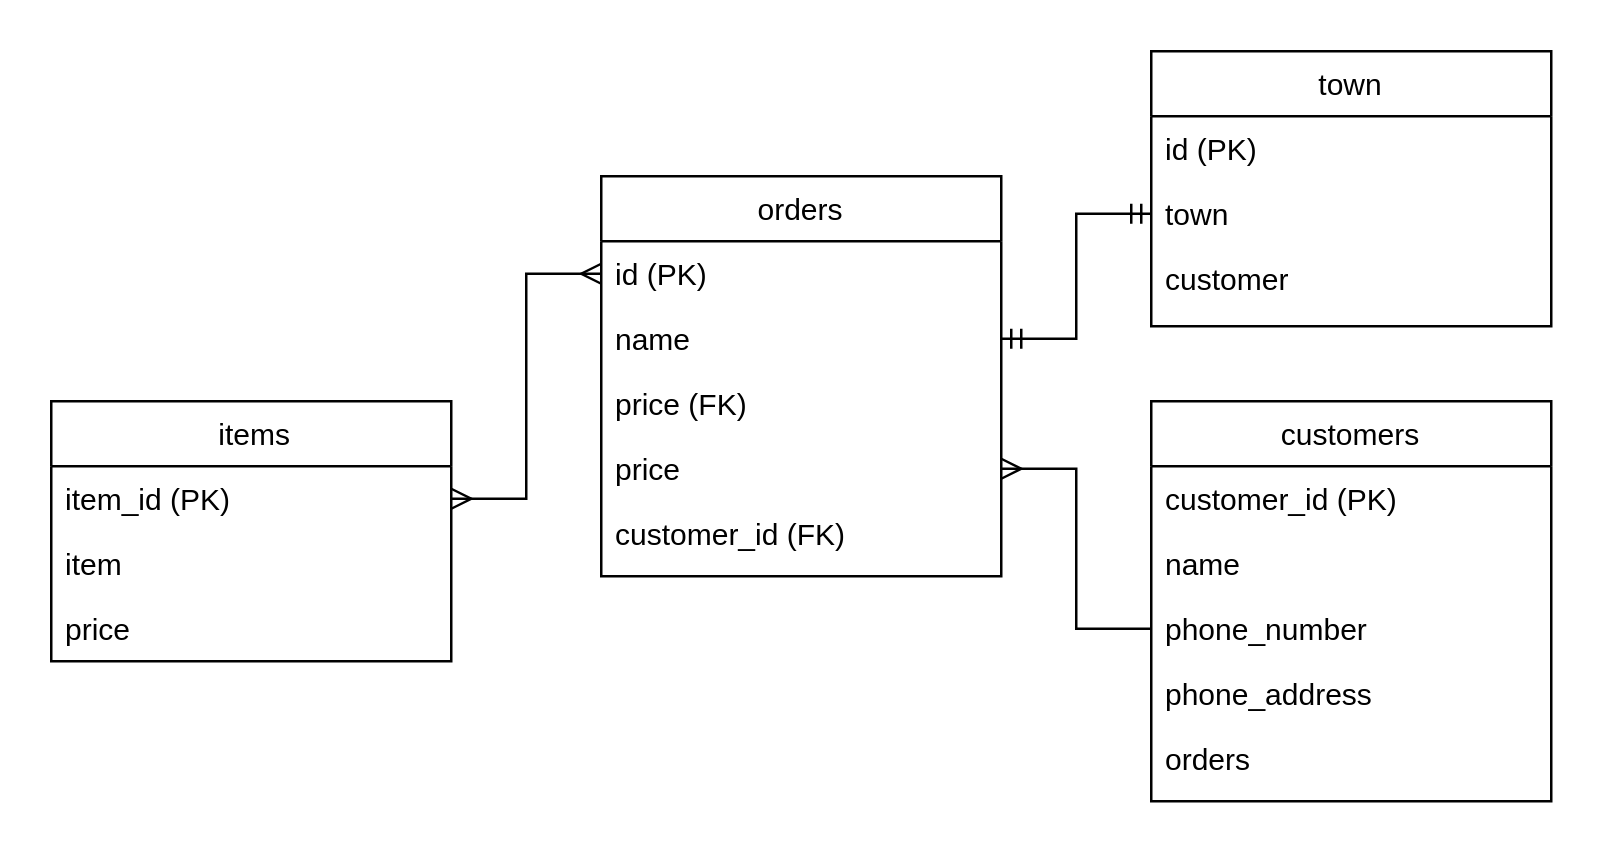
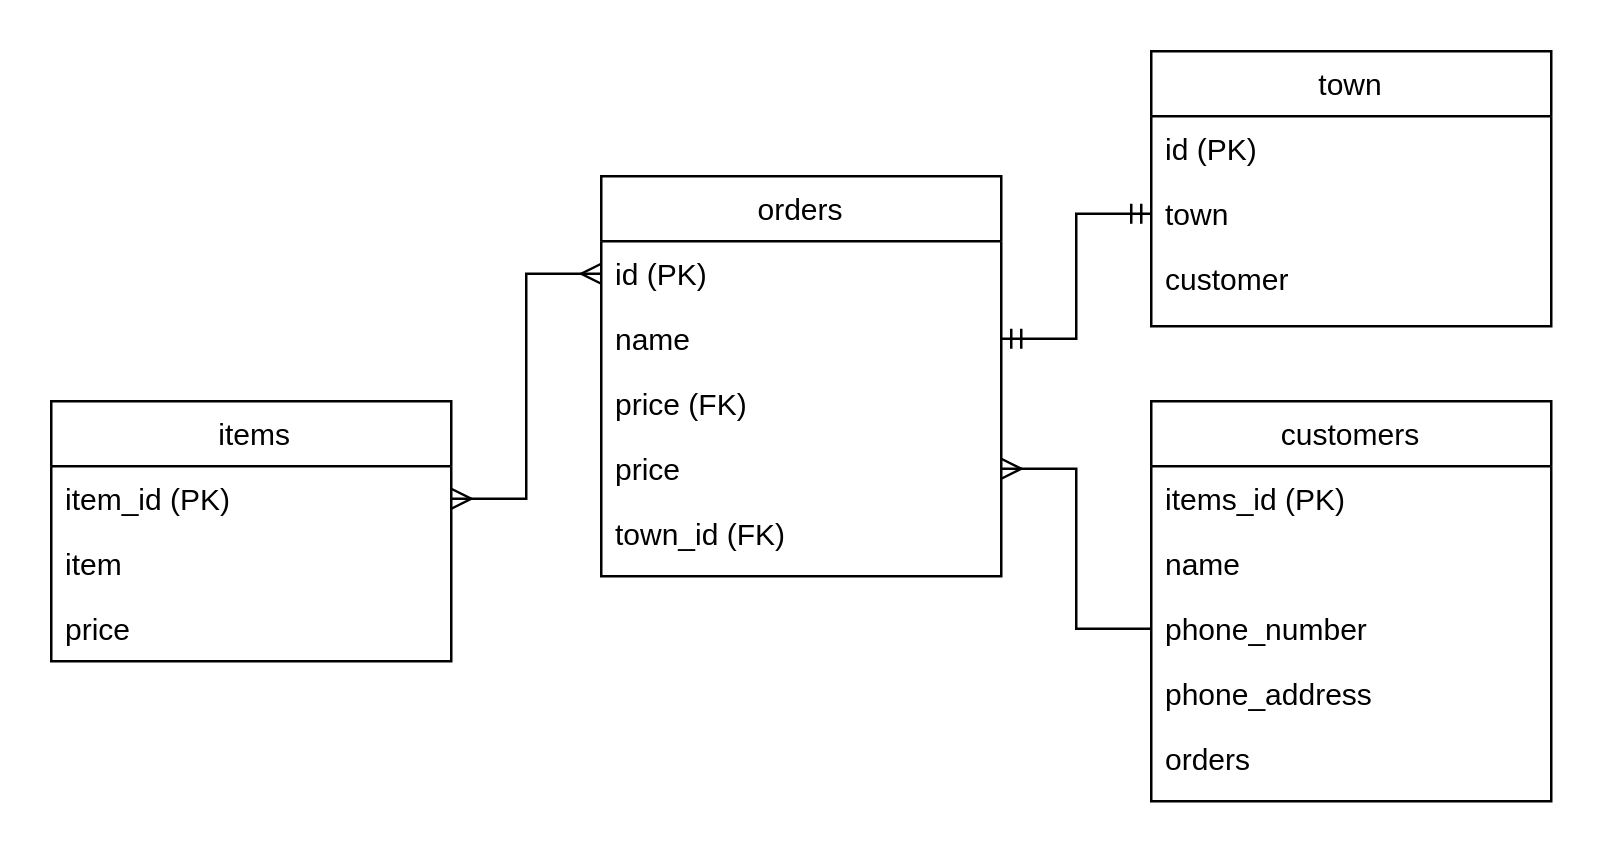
(1292, 500) -> (1263, 500)
(742, 535) -> (708, 535)
